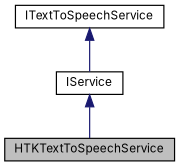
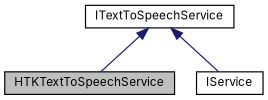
(90, 123) -> (120, 54)
